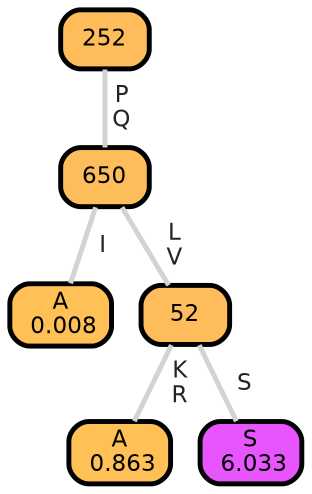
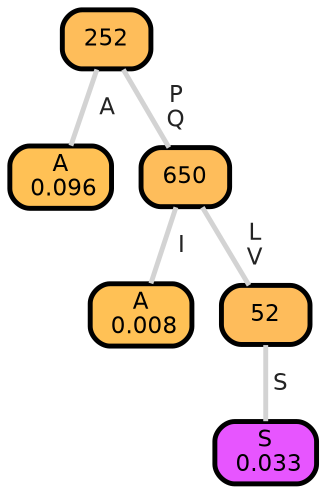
none -> (61, 177)
(120, 453) -> none
(251, 453) -> (266, 453)
